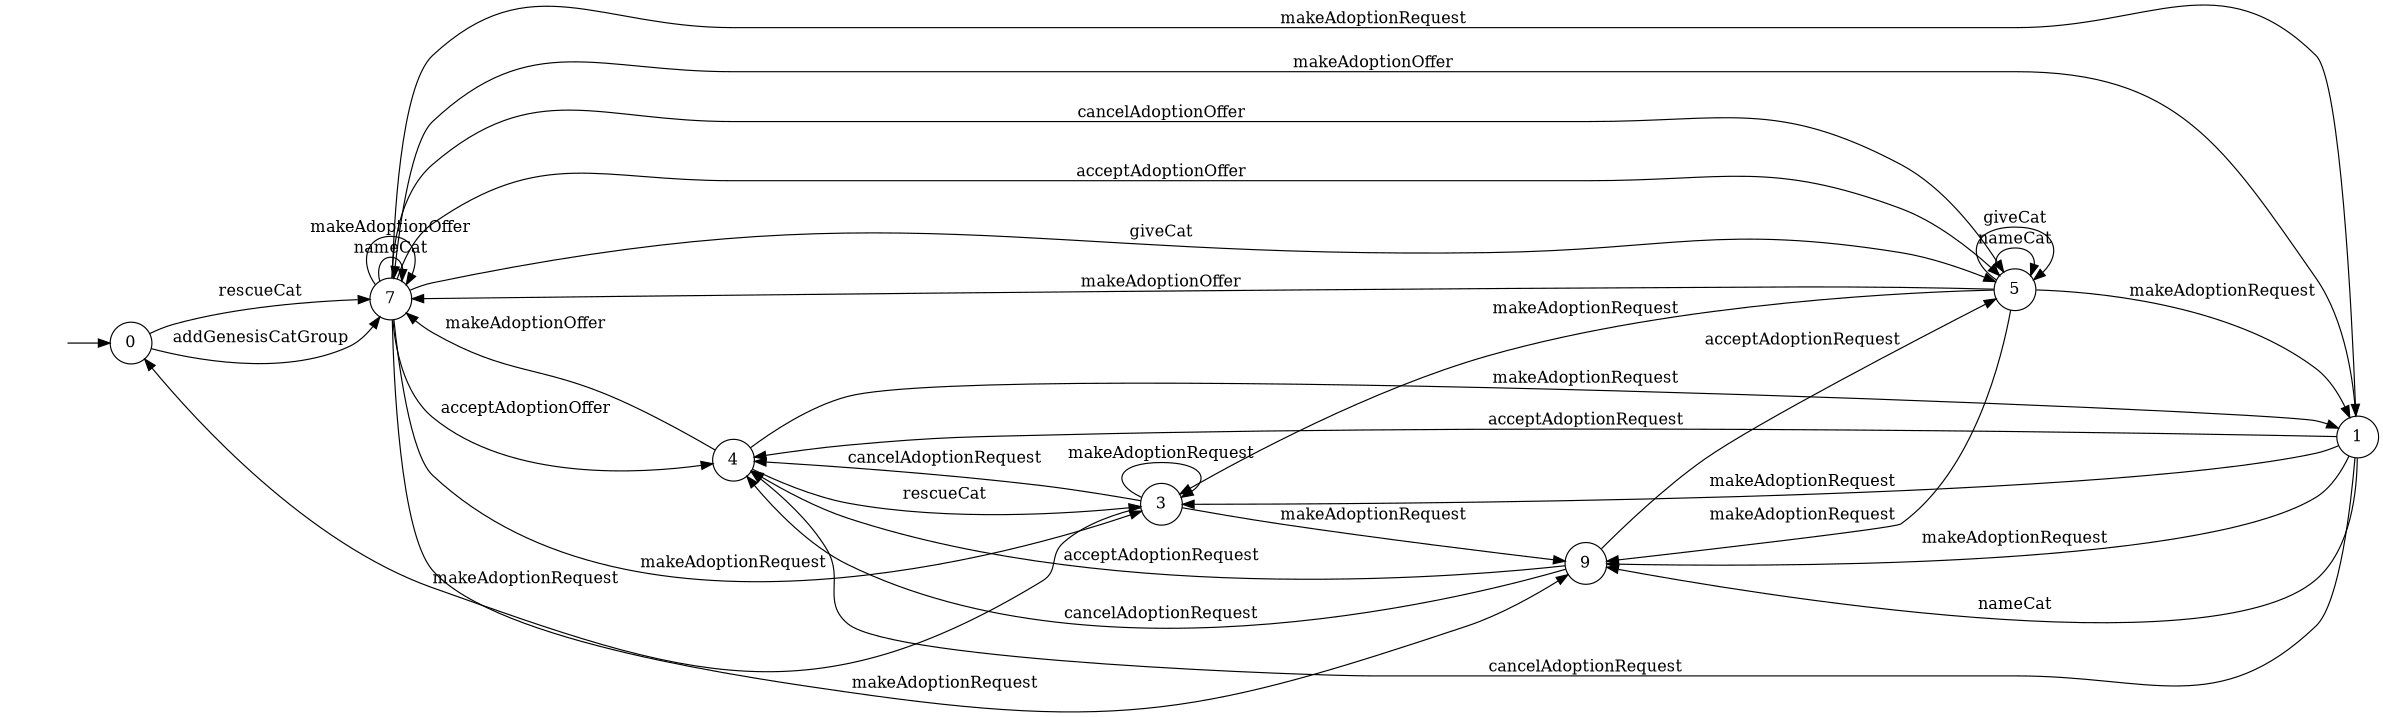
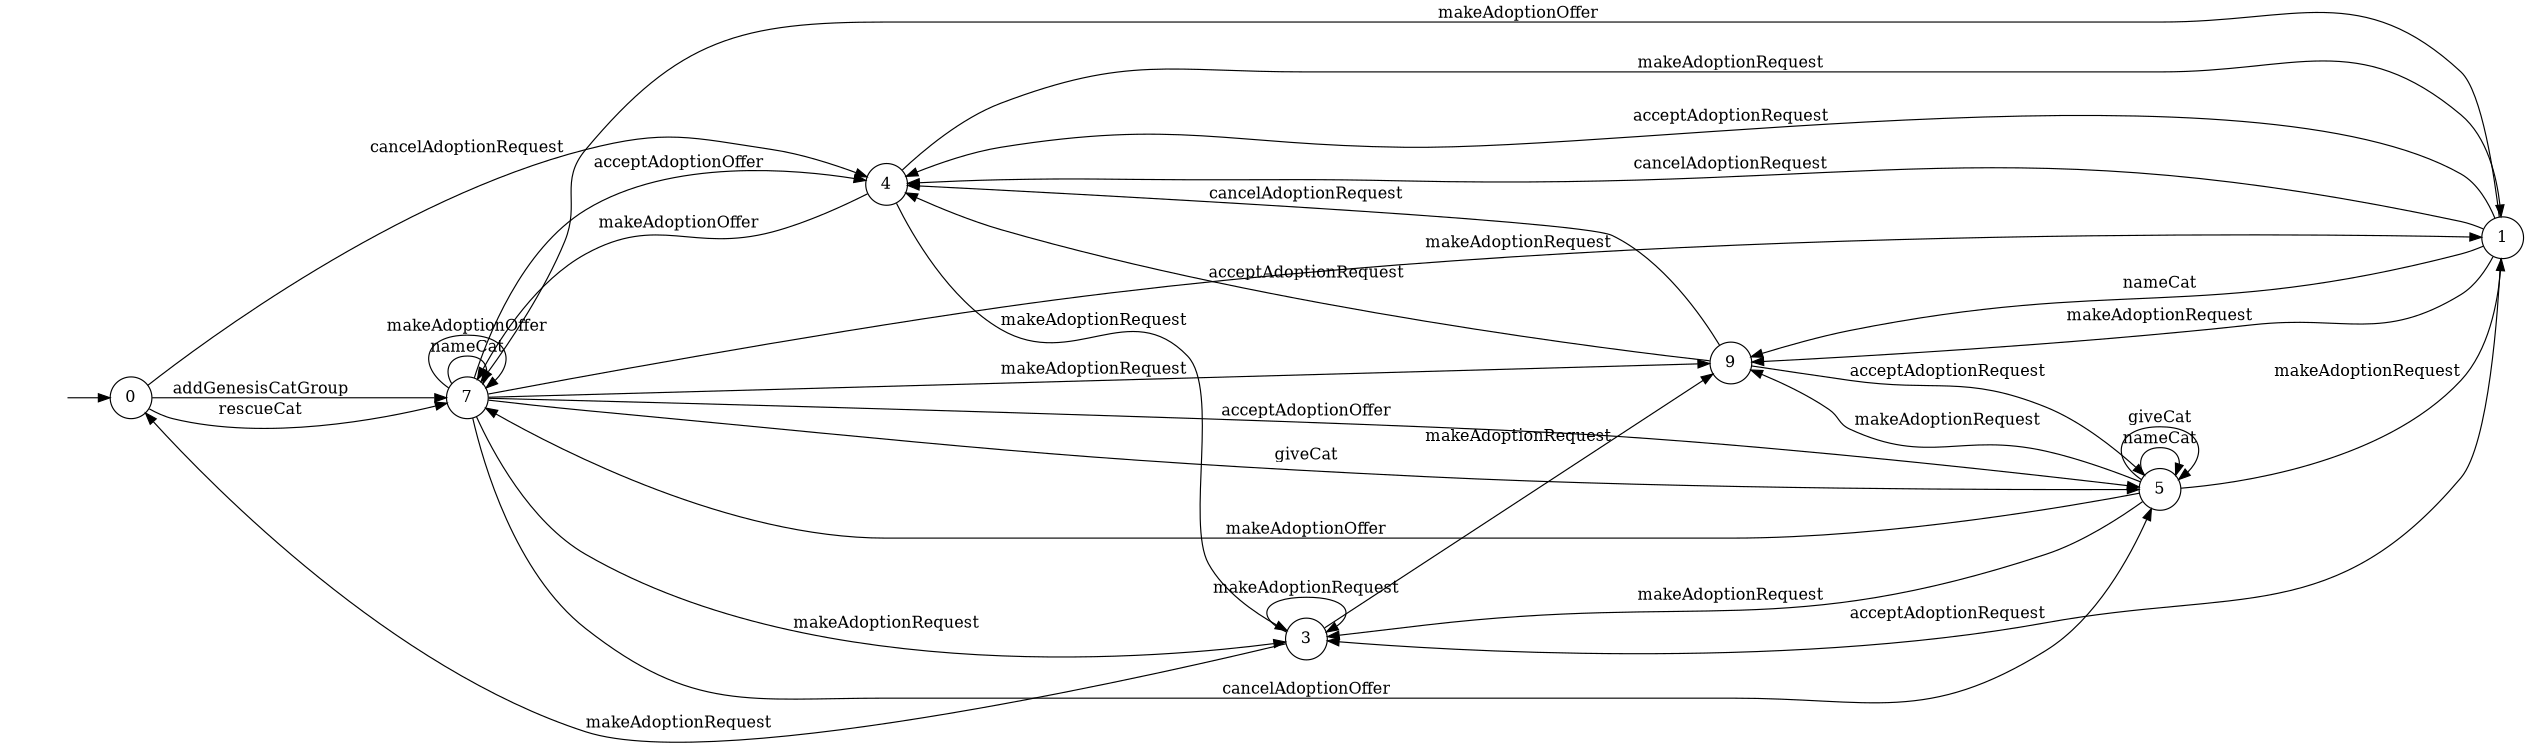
(954, 476) -> (480, 187)
(1803, 482) -> (1948, 614)
(945, 494) -> (1094, 321)
